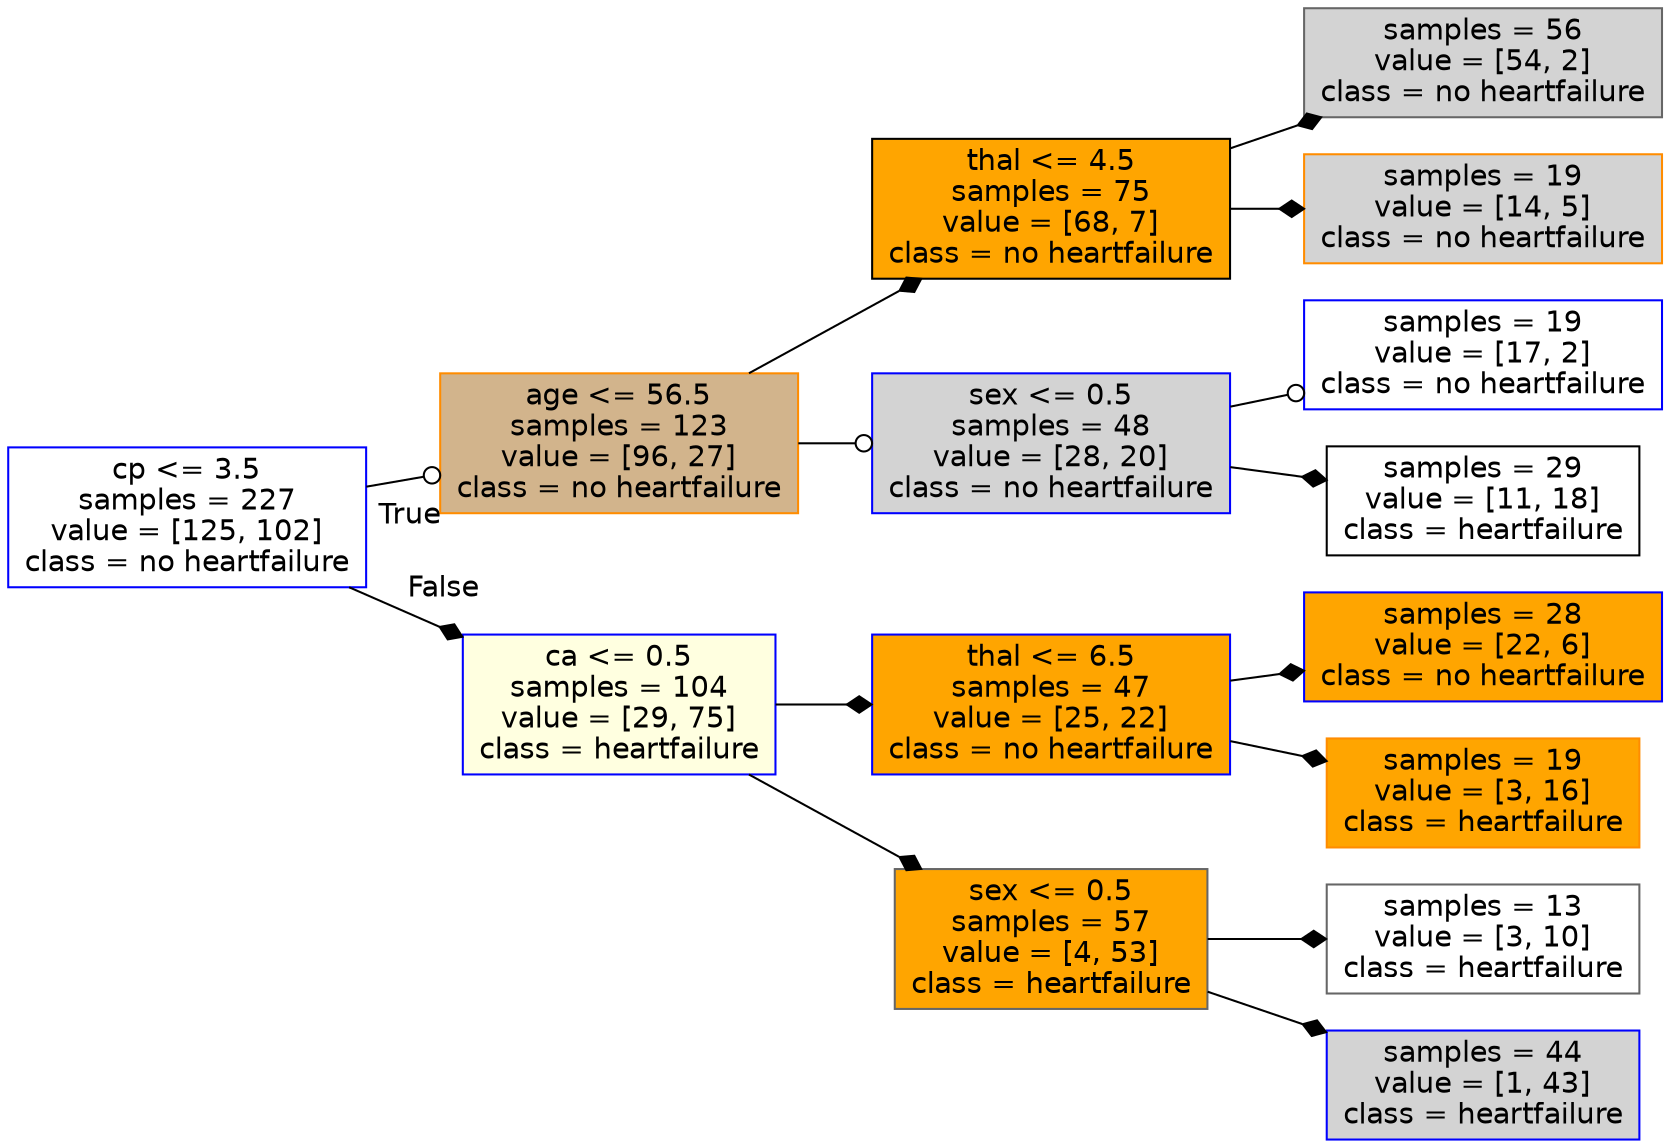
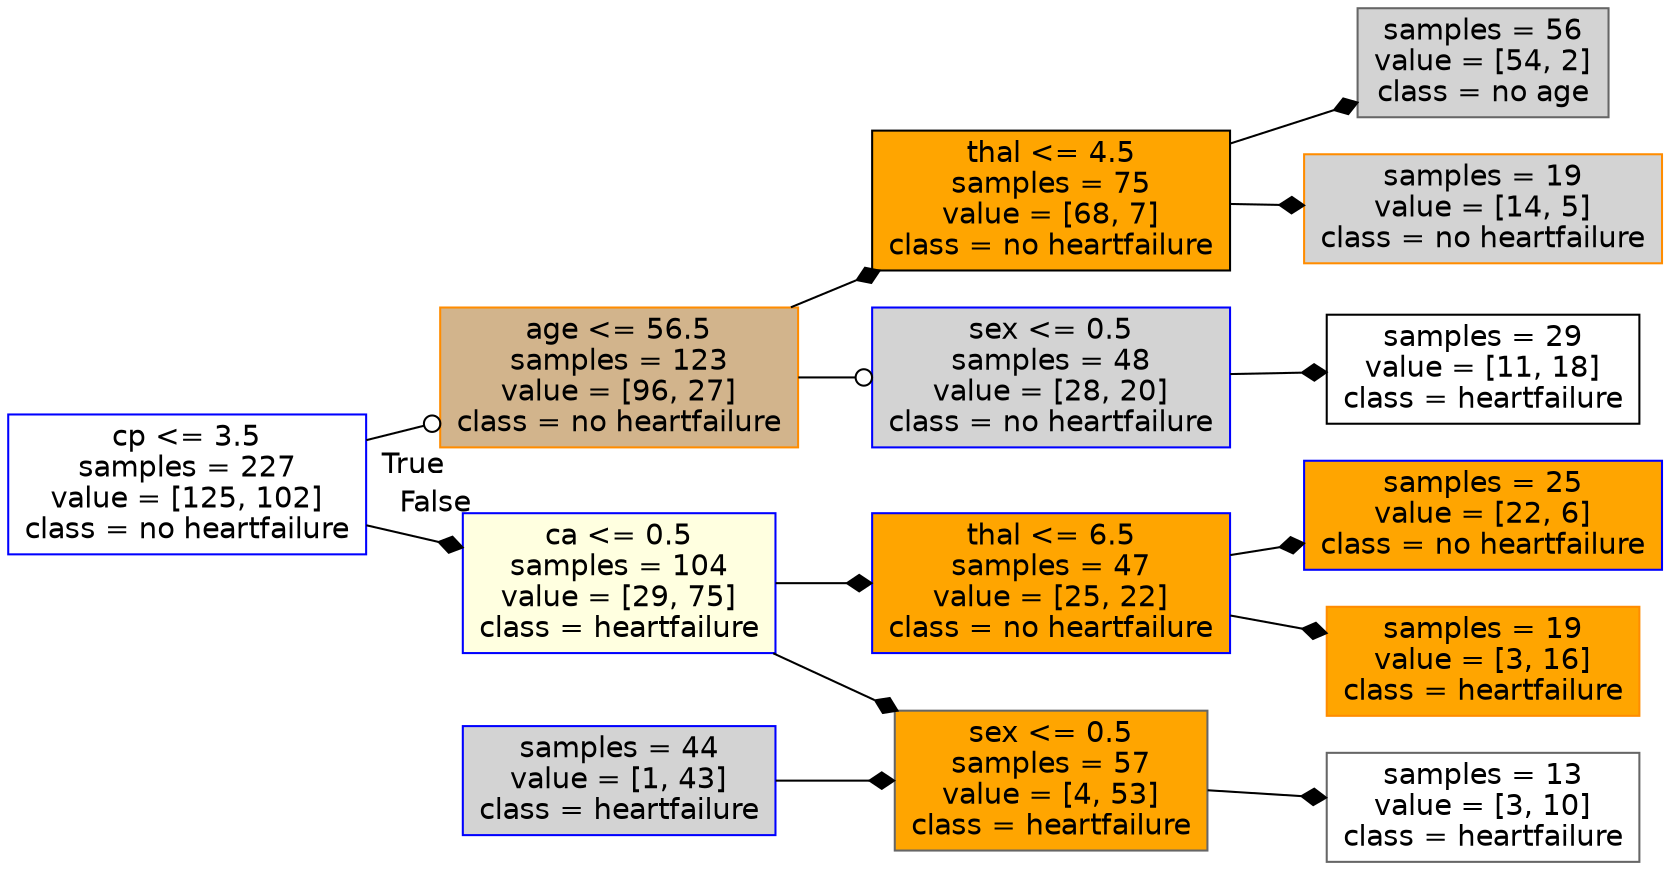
(1483, 63) -> (1483, 63)
(1483, 355) -> none
(1483, 647) -> (1483, 515)
(1255, 1008) -> (823, 781)
